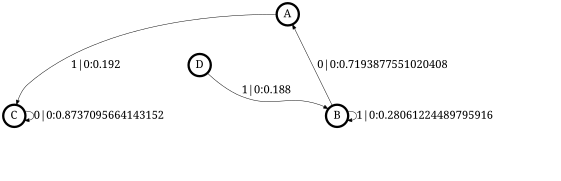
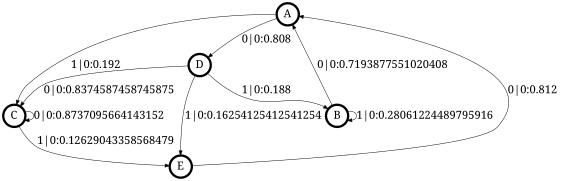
none -> (243, 33)
none -> (102, 72)
none -> (181, 167)
